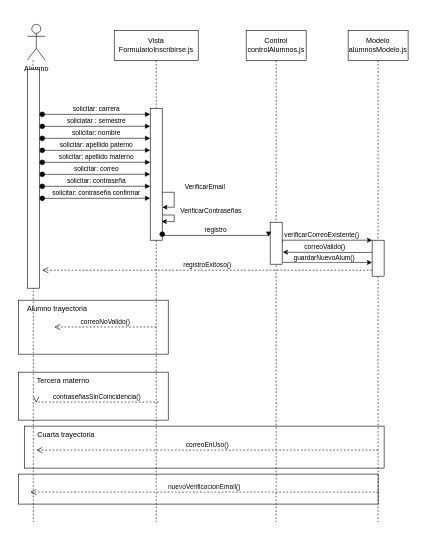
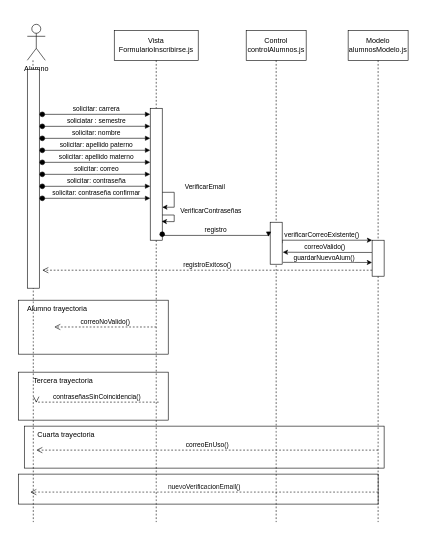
(63, 381) -> (63, 381)
